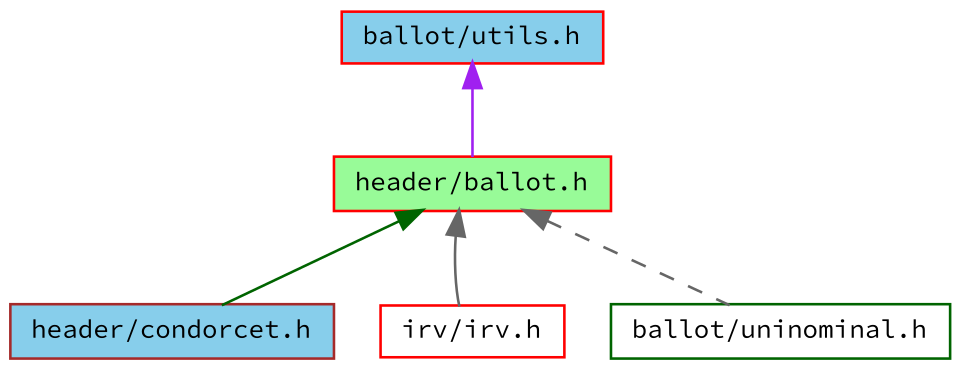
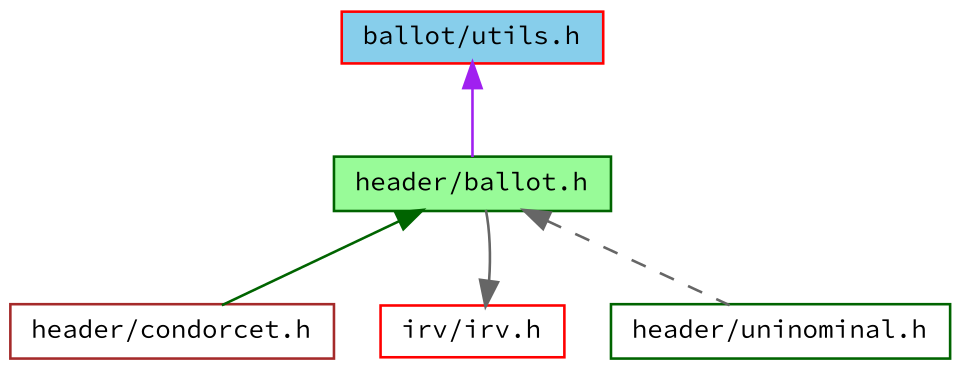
(472, 184) -> (472, 184)
(455, 271) -> (490, 245)
(172, 331) -> (172, 331)
(781, 331) -> (781, 331)
